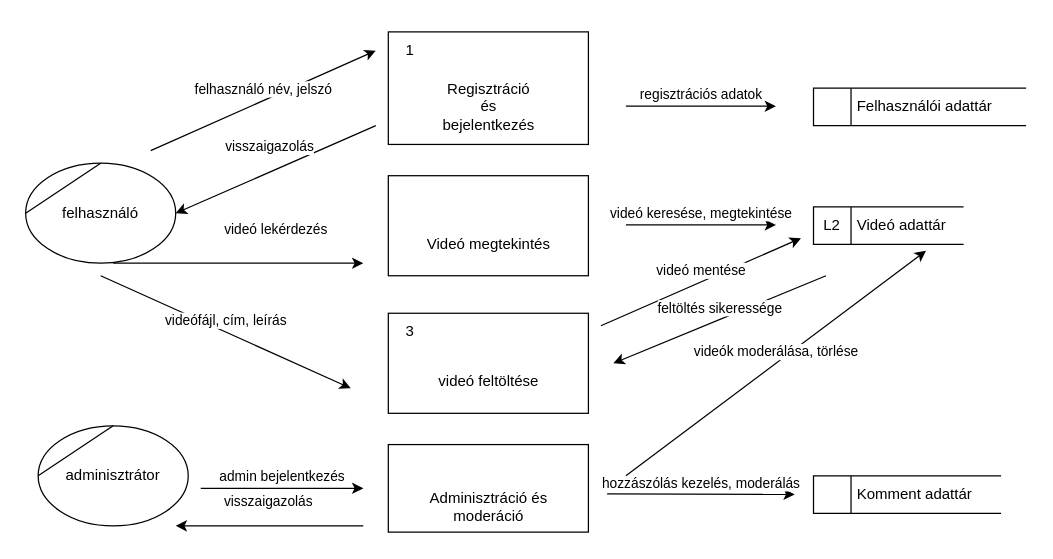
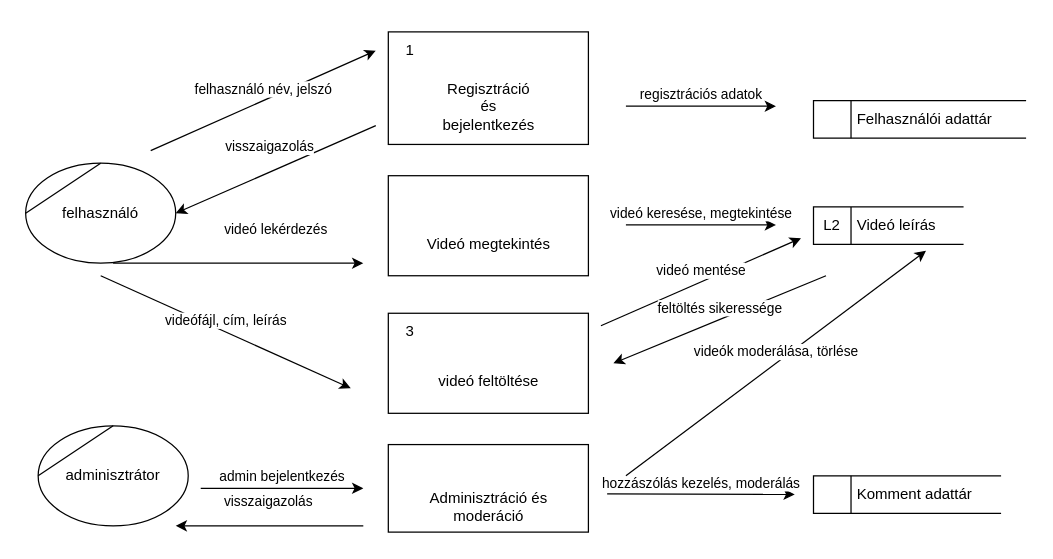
(919, 107) -> (919, 119)
(908, 226) -> (901, 226)
